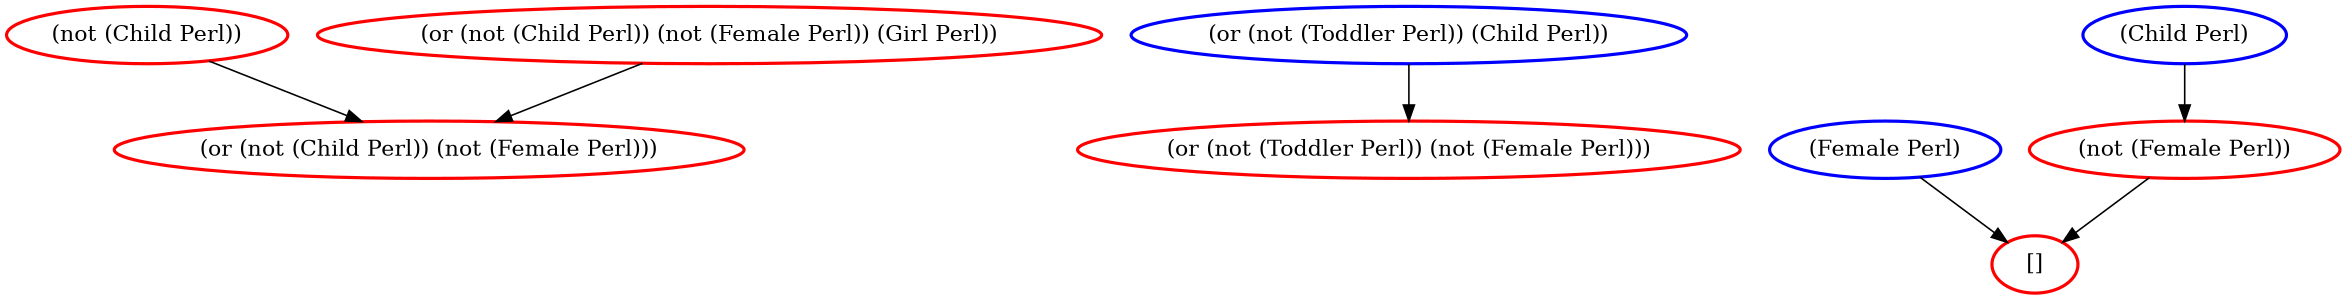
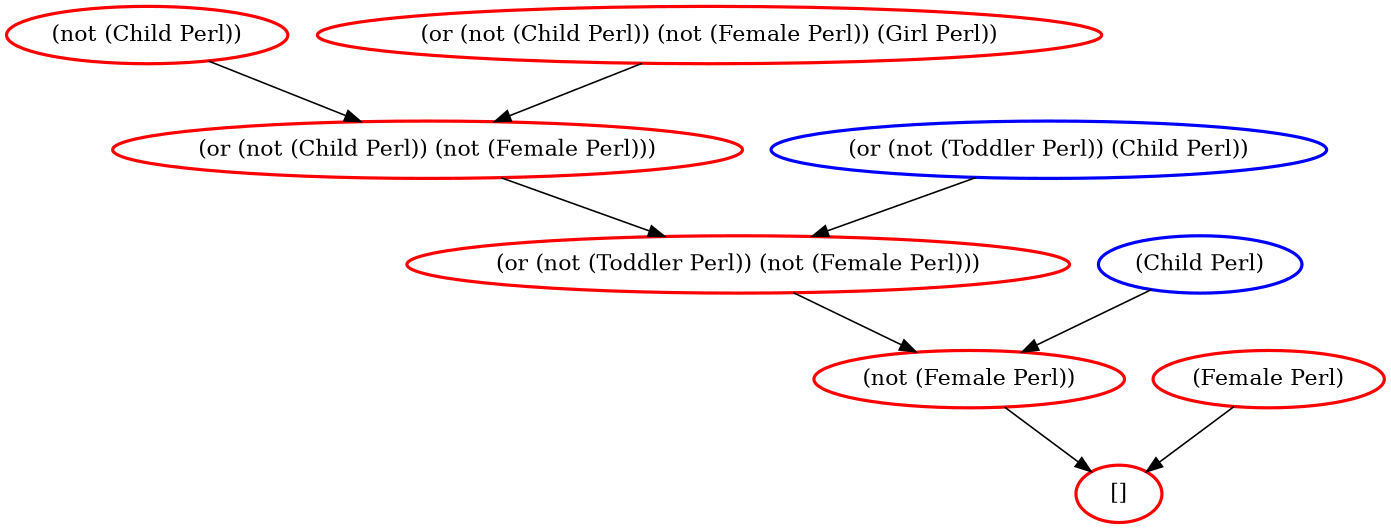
(1885, 150) -> (1269, 379)
none -> (575, 204)
none -> (847, 319)
